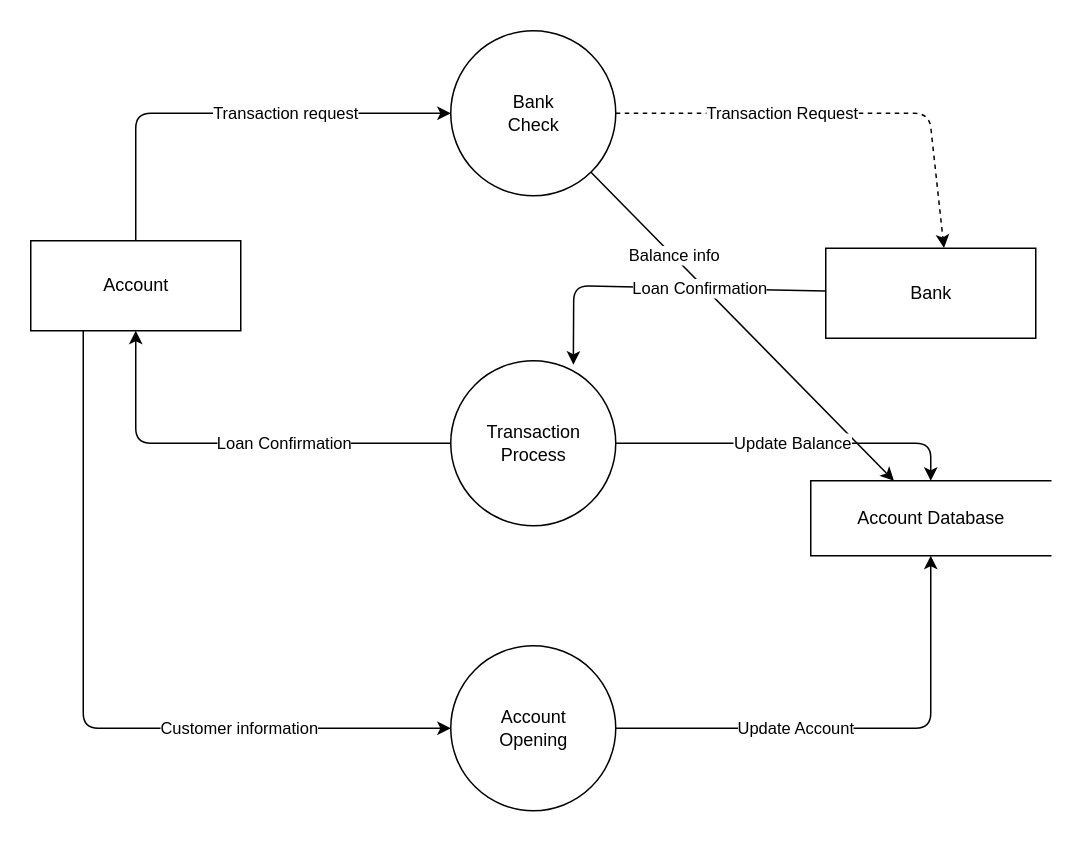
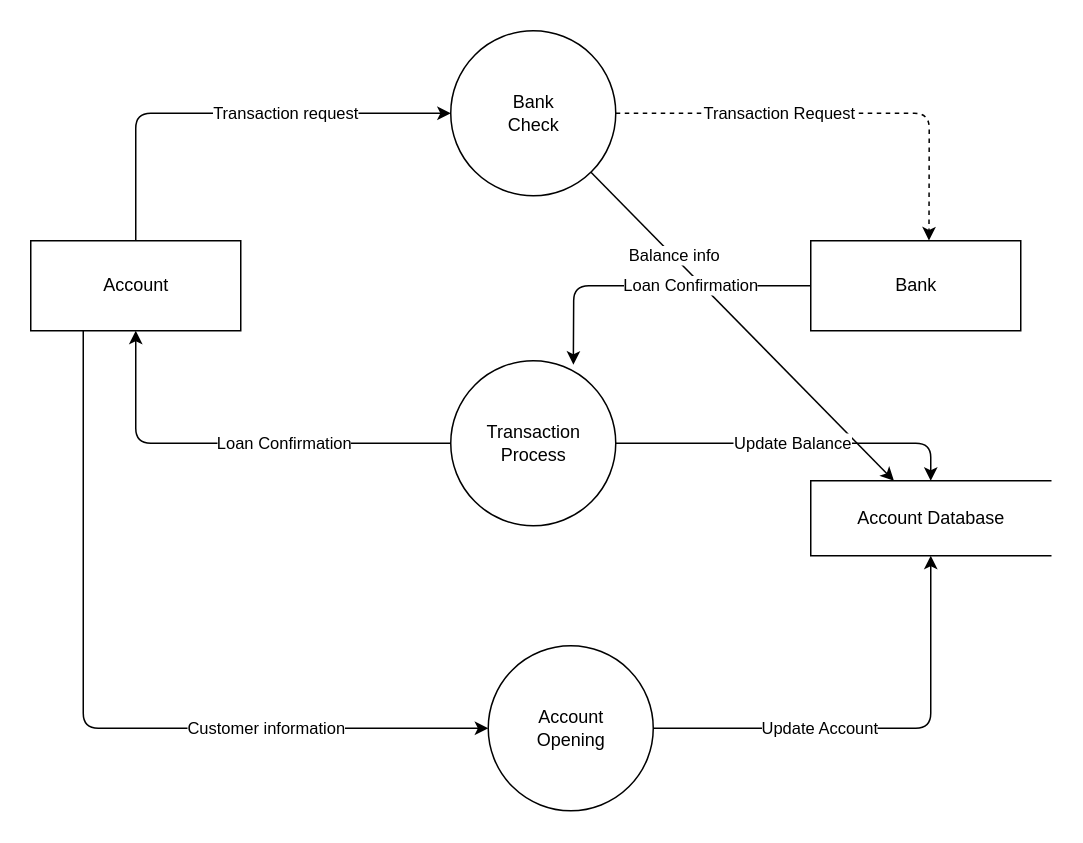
(931, 293) -> (916, 286)
(533, 728) -> (571, 728)
